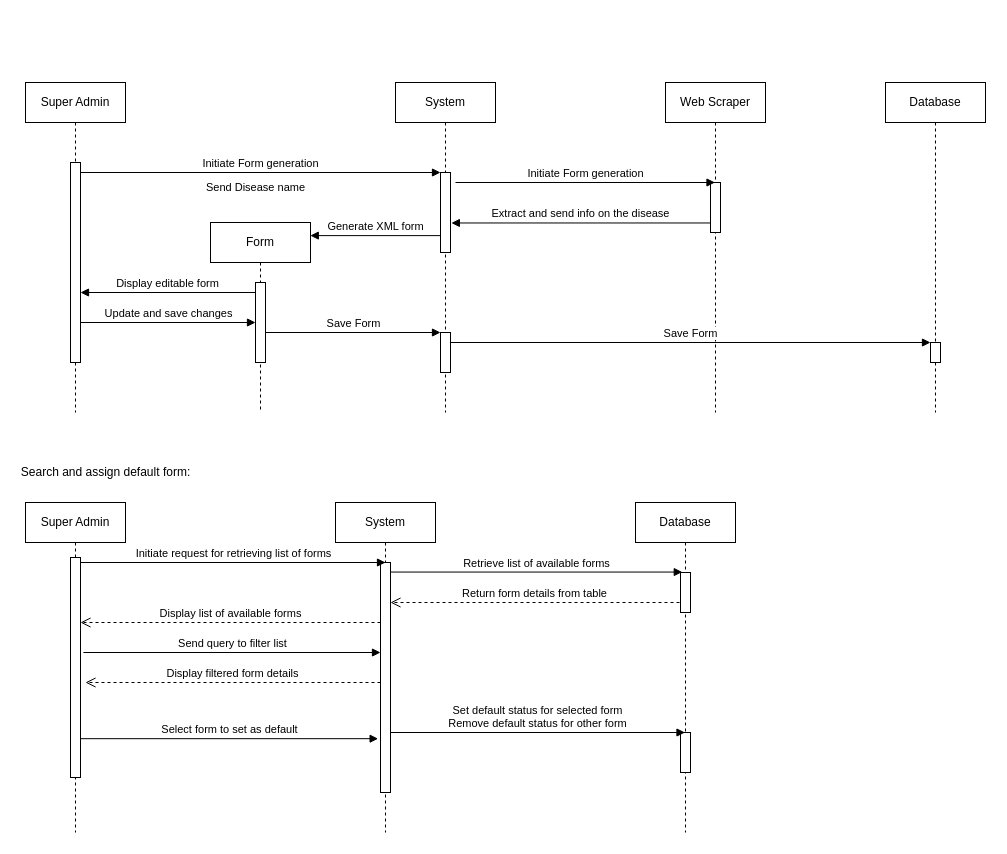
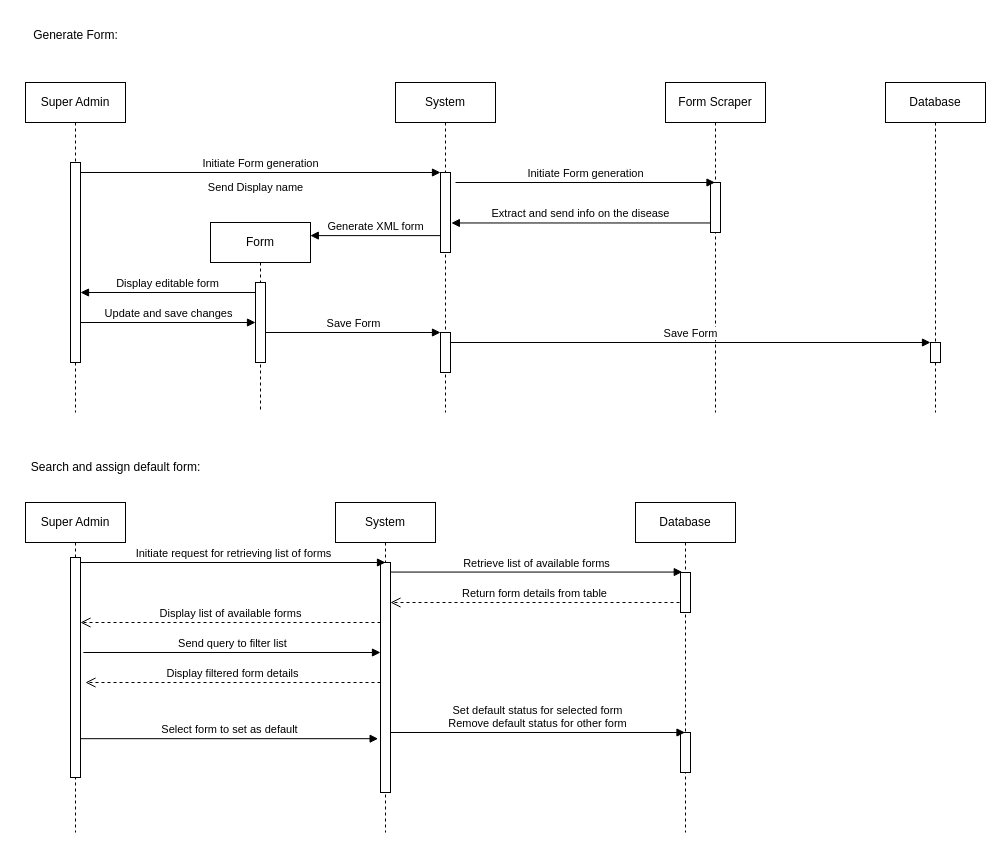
none -> (76, 36)
(716, 103) -> (716, 103)
(256, 188) -> (256, 188)
(106, 473) -> (116, 468)
